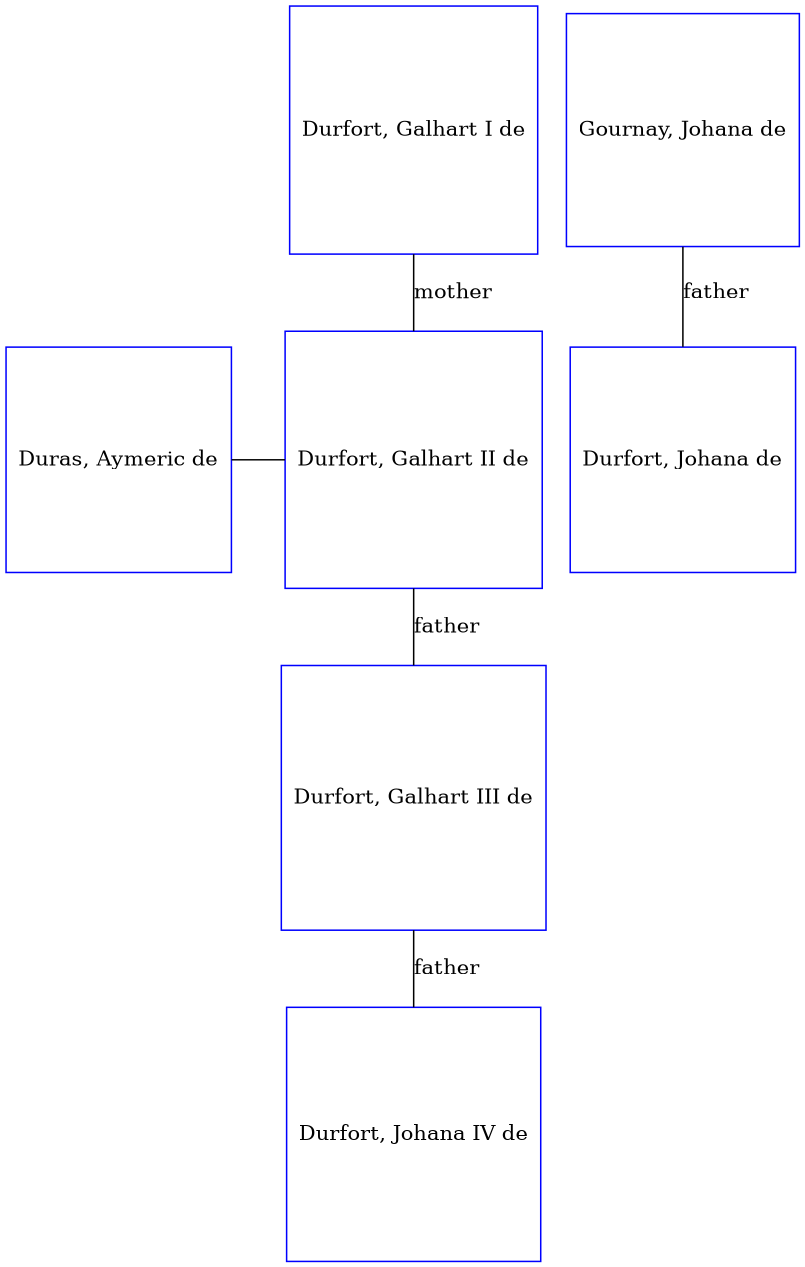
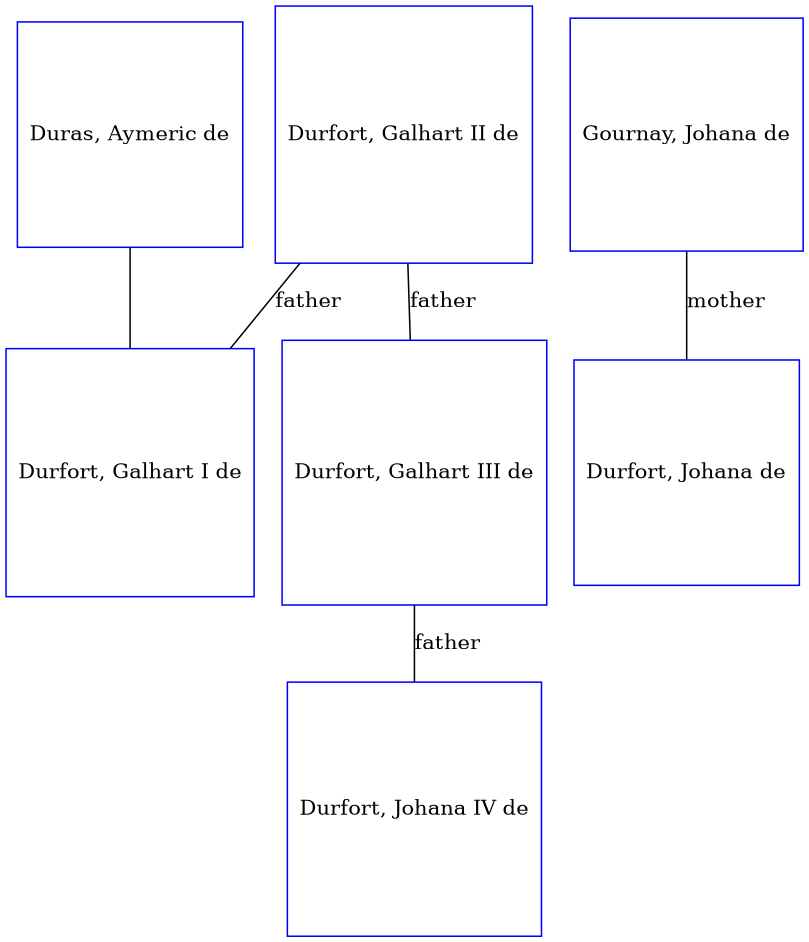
(453, 293) -> (309, 302)
(716, 293) -> (726, 302)
(258, 460) -> (130, 298)
